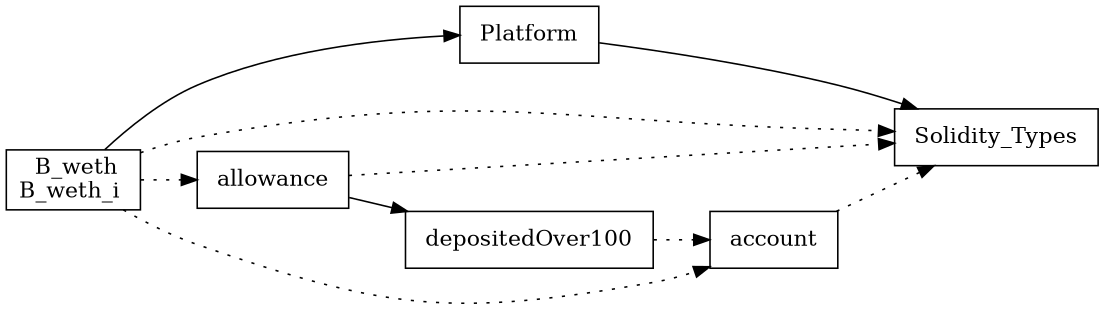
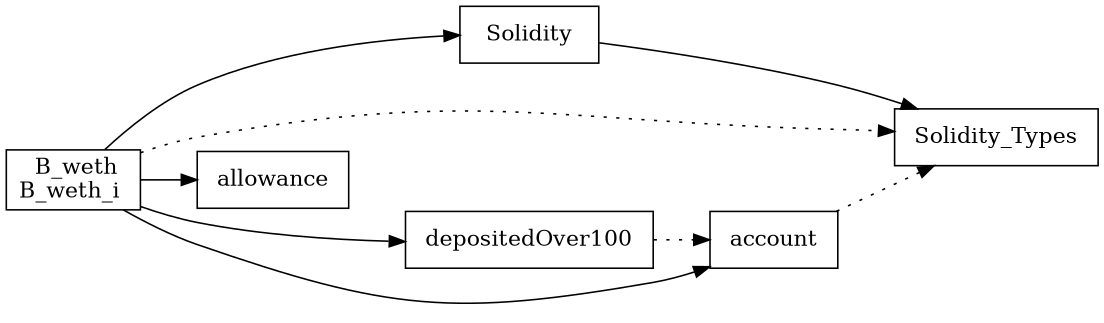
(529, 35) -> (529, 35)
(614, 160) -> none
(161, 180) -> (161, 180)
(371, 203) -> (263, 233)
(403, 299) -> (403, 299)
